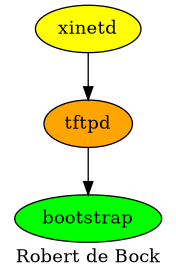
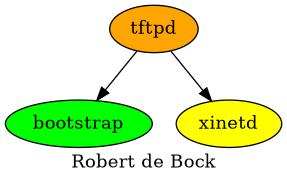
(88, 70) -> (187, 71)
